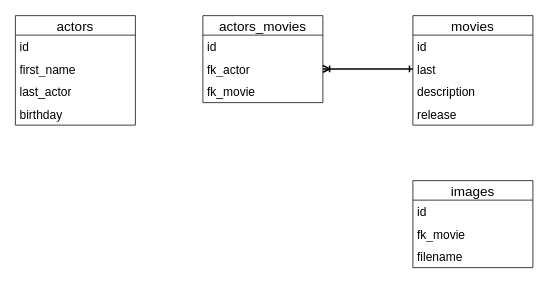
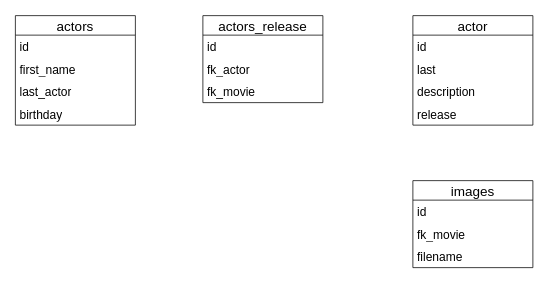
(263, 26) -> (263, 26)
(473, 26) -> (473, 26)
(367, 69) -> none
